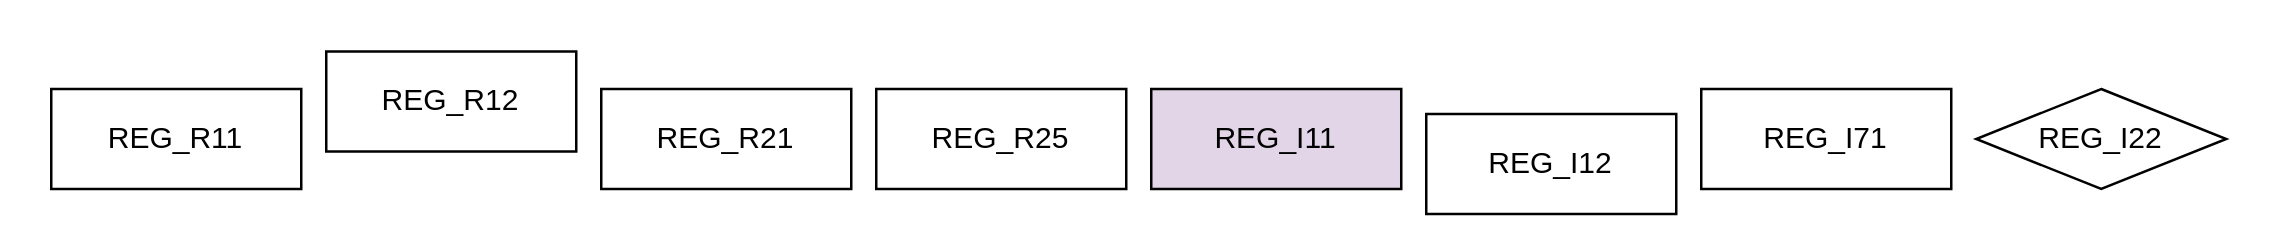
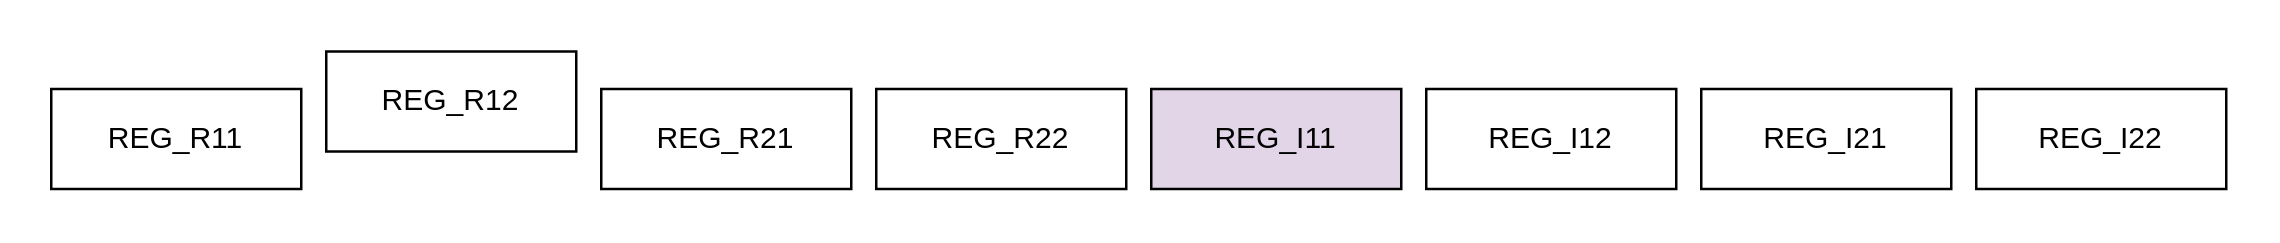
(1001, 139) -> (1001, 139)
(1826, 139) -> (1826, 139)
(2101, 139) -> (2101, 139)
(1551, 164) -> (1551, 139)
